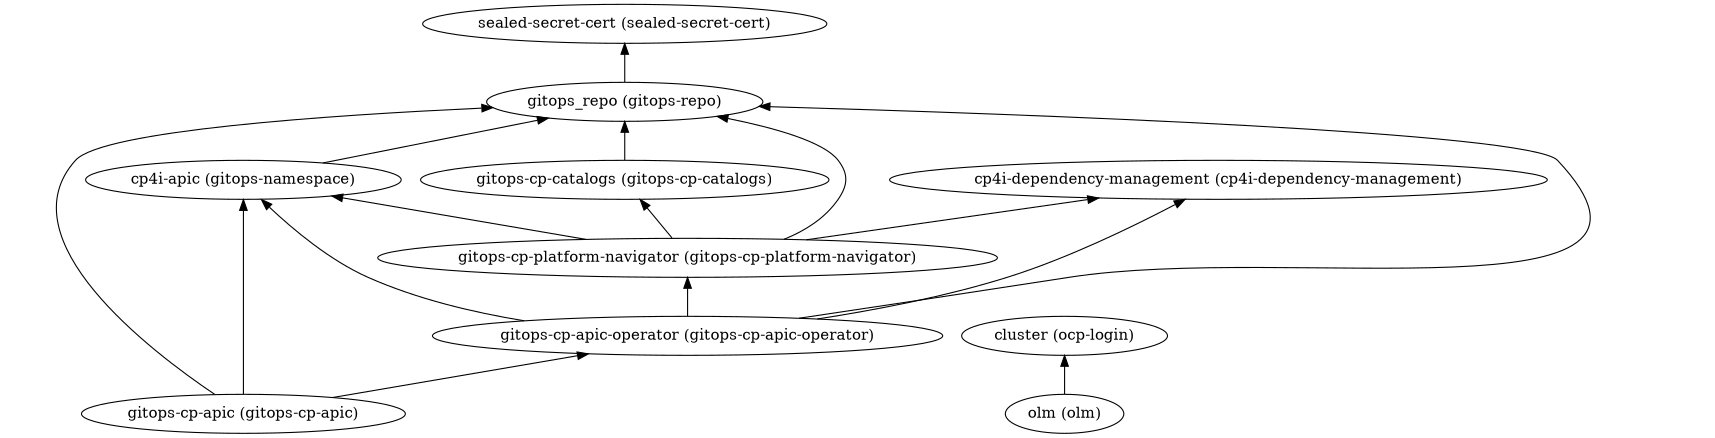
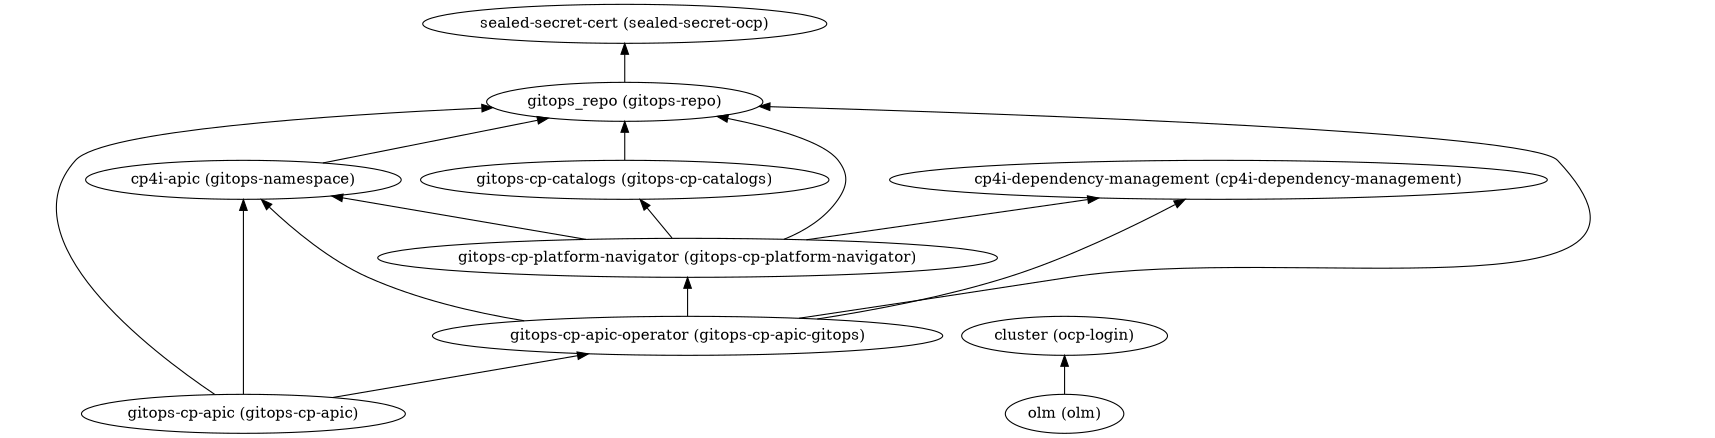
(625, 24) -> (625, 24)
(688, 336) -> (688, 336)
